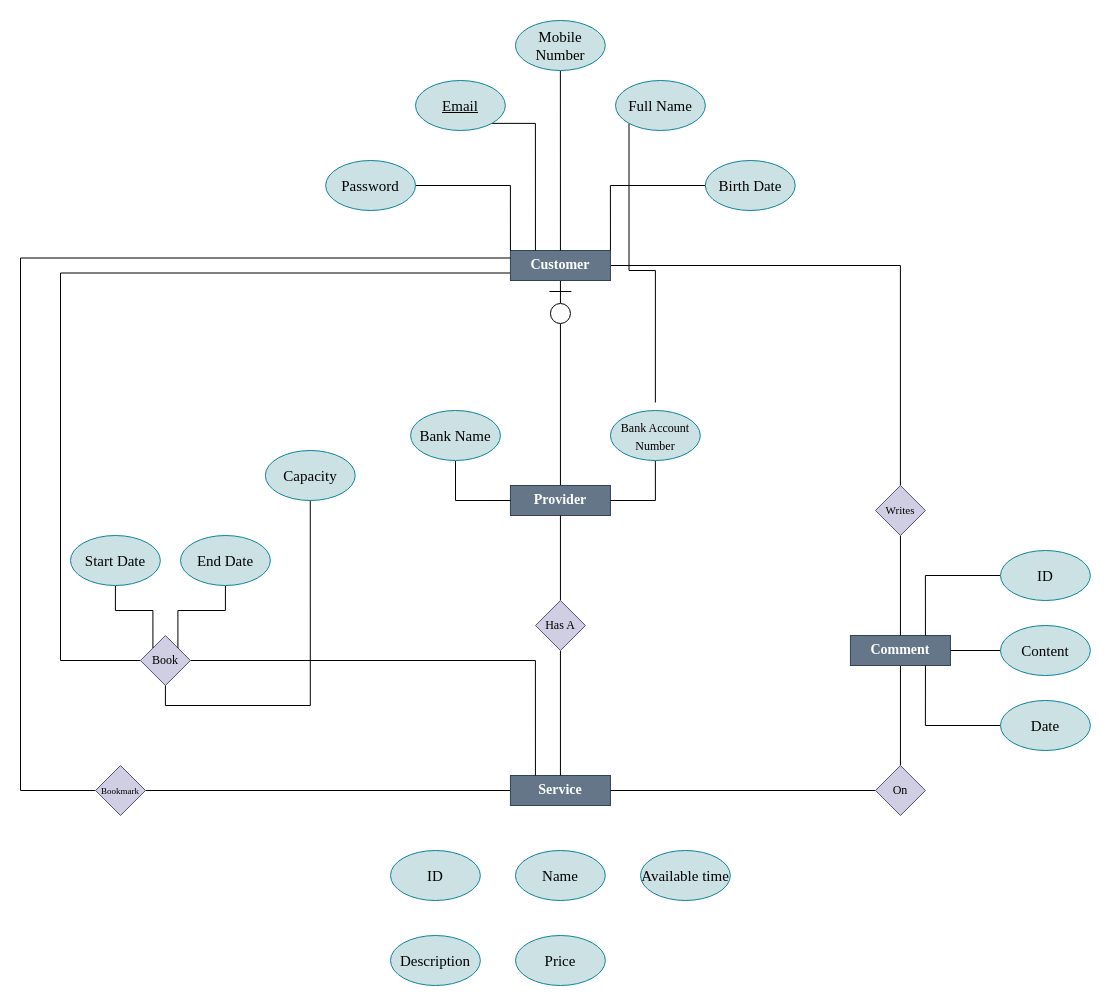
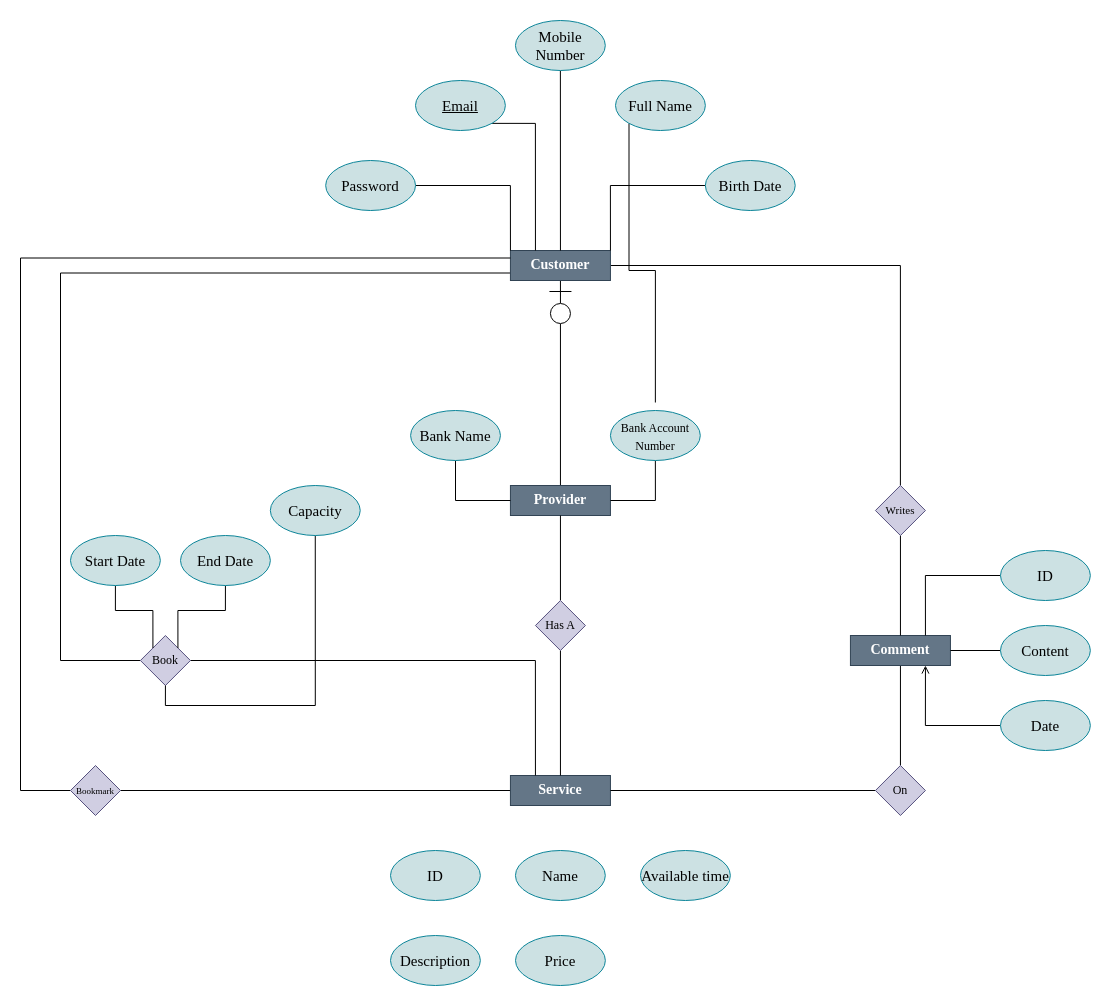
(310, 476) -> (315, 511)
(925, 670) -> (925, 671)
(121, 791) -> (96, 791)
